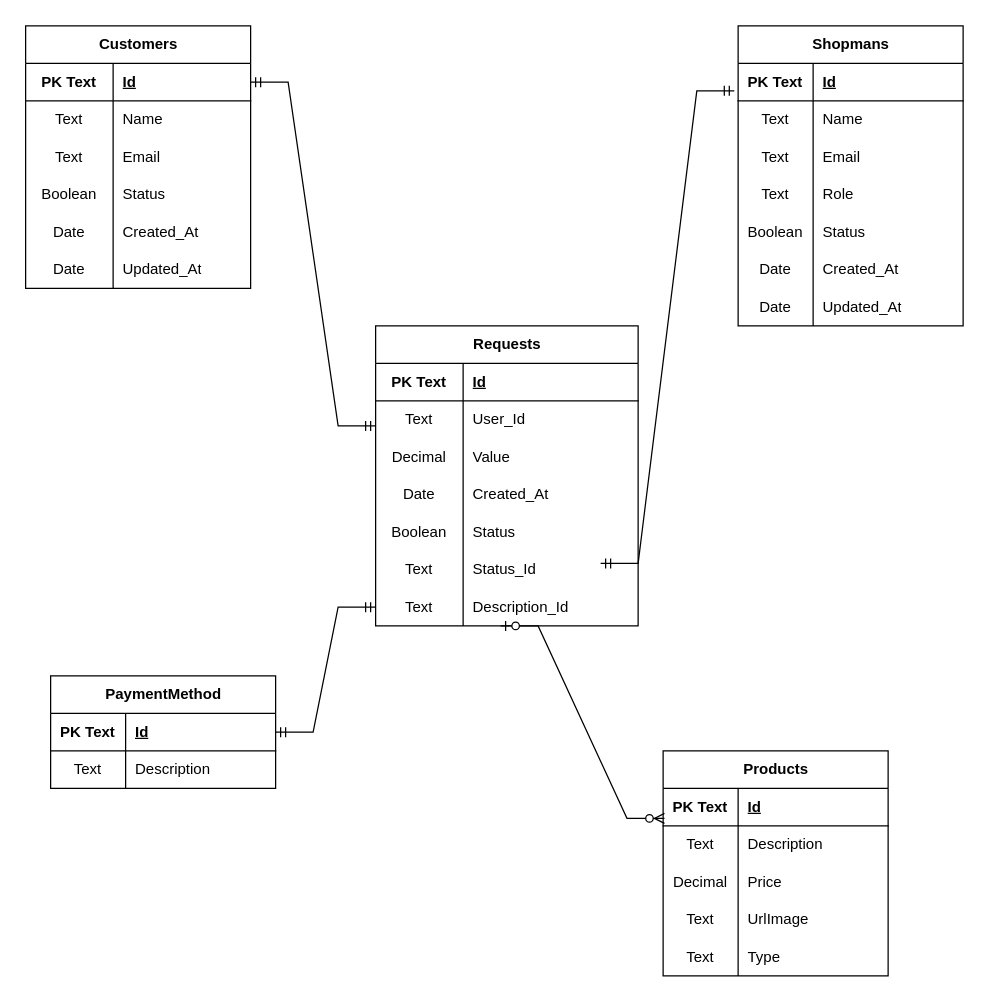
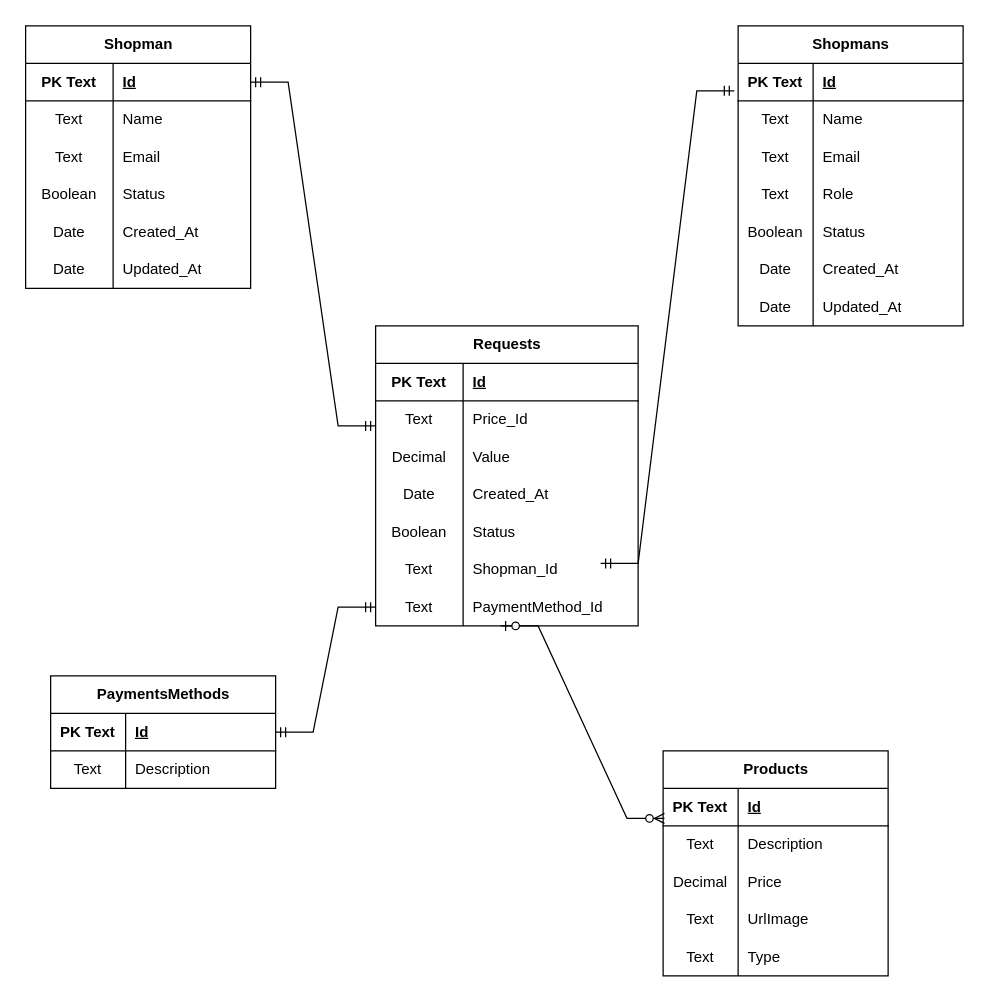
(139, 44) -> (139, 44)
(503, 419) -> (505, 419)
(511, 569) -> (515, 569)
(528, 607) -> (540, 607)
(164, 694) -> (164, 694)
